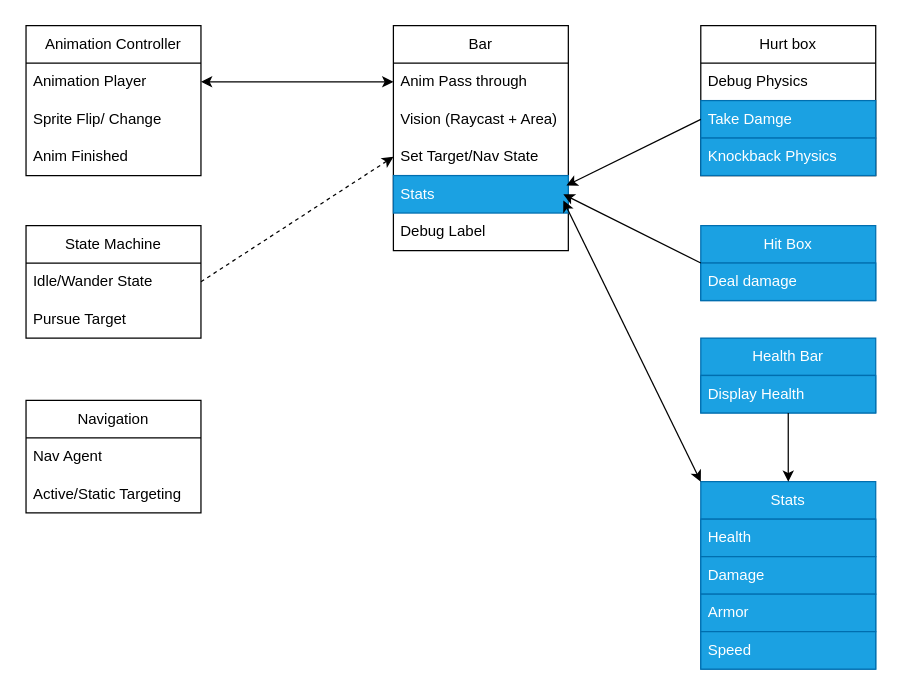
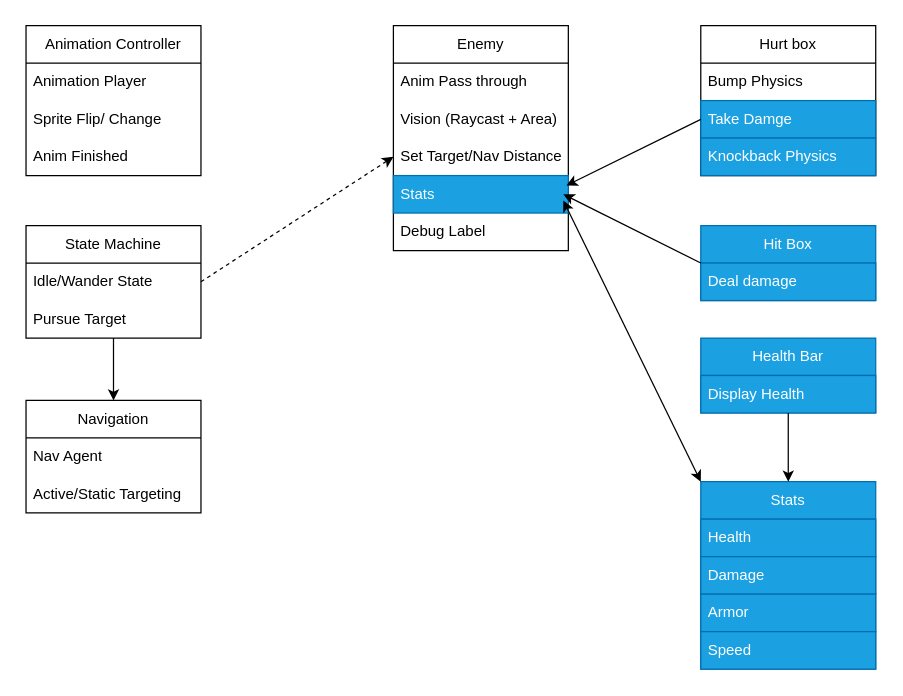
(481, 44) -> (481, 44)
(297, 82) -> none
(759, 82) -> (755, 82)
(481, 157) -> (482, 157)
none -> (113, 366)
